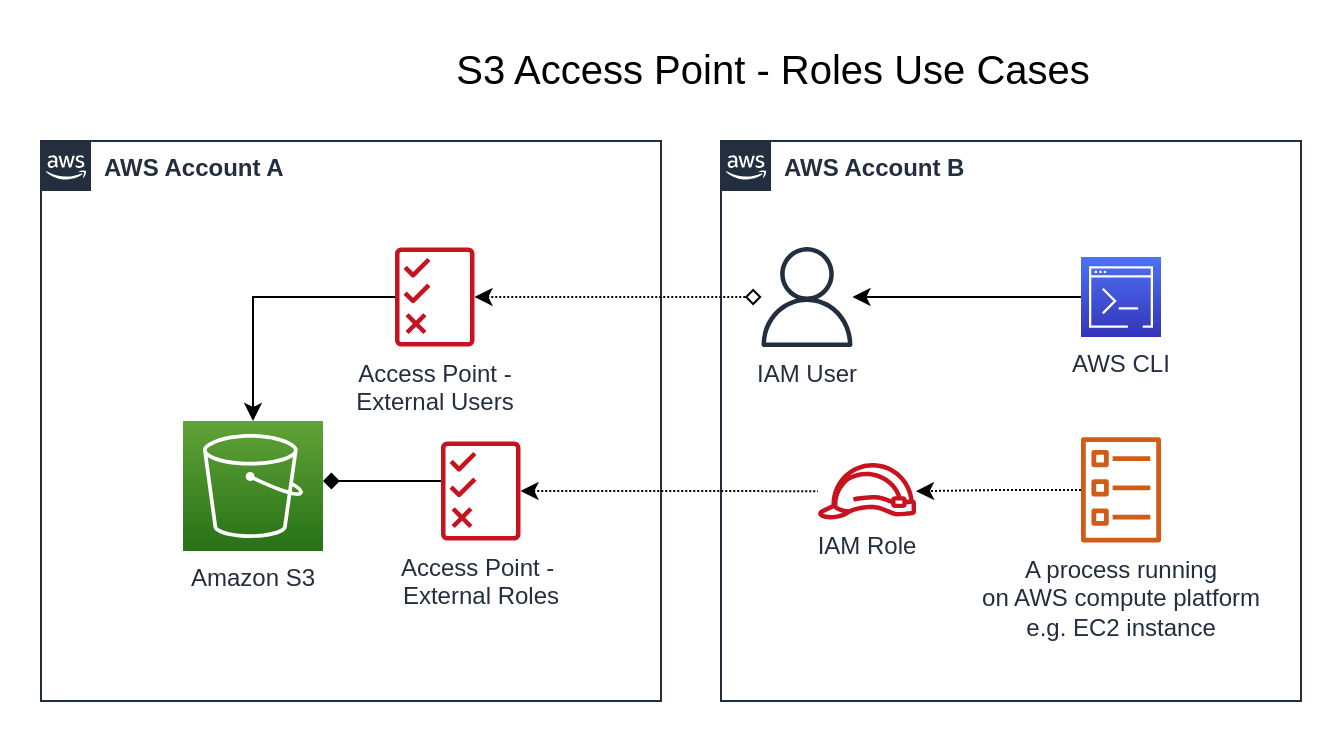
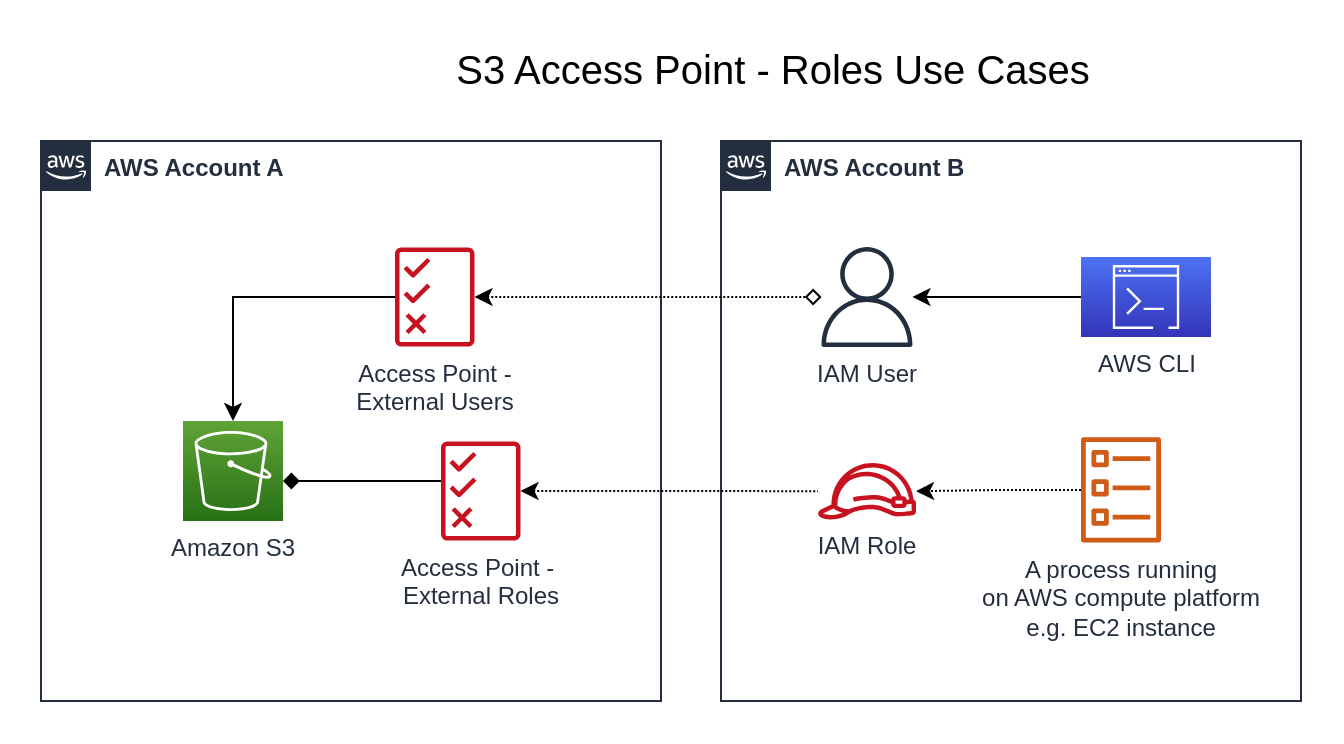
(807, 297) -> (867, 297)
(1121, 297) -> (1146, 297)
(253, 486) -> (233, 471)
